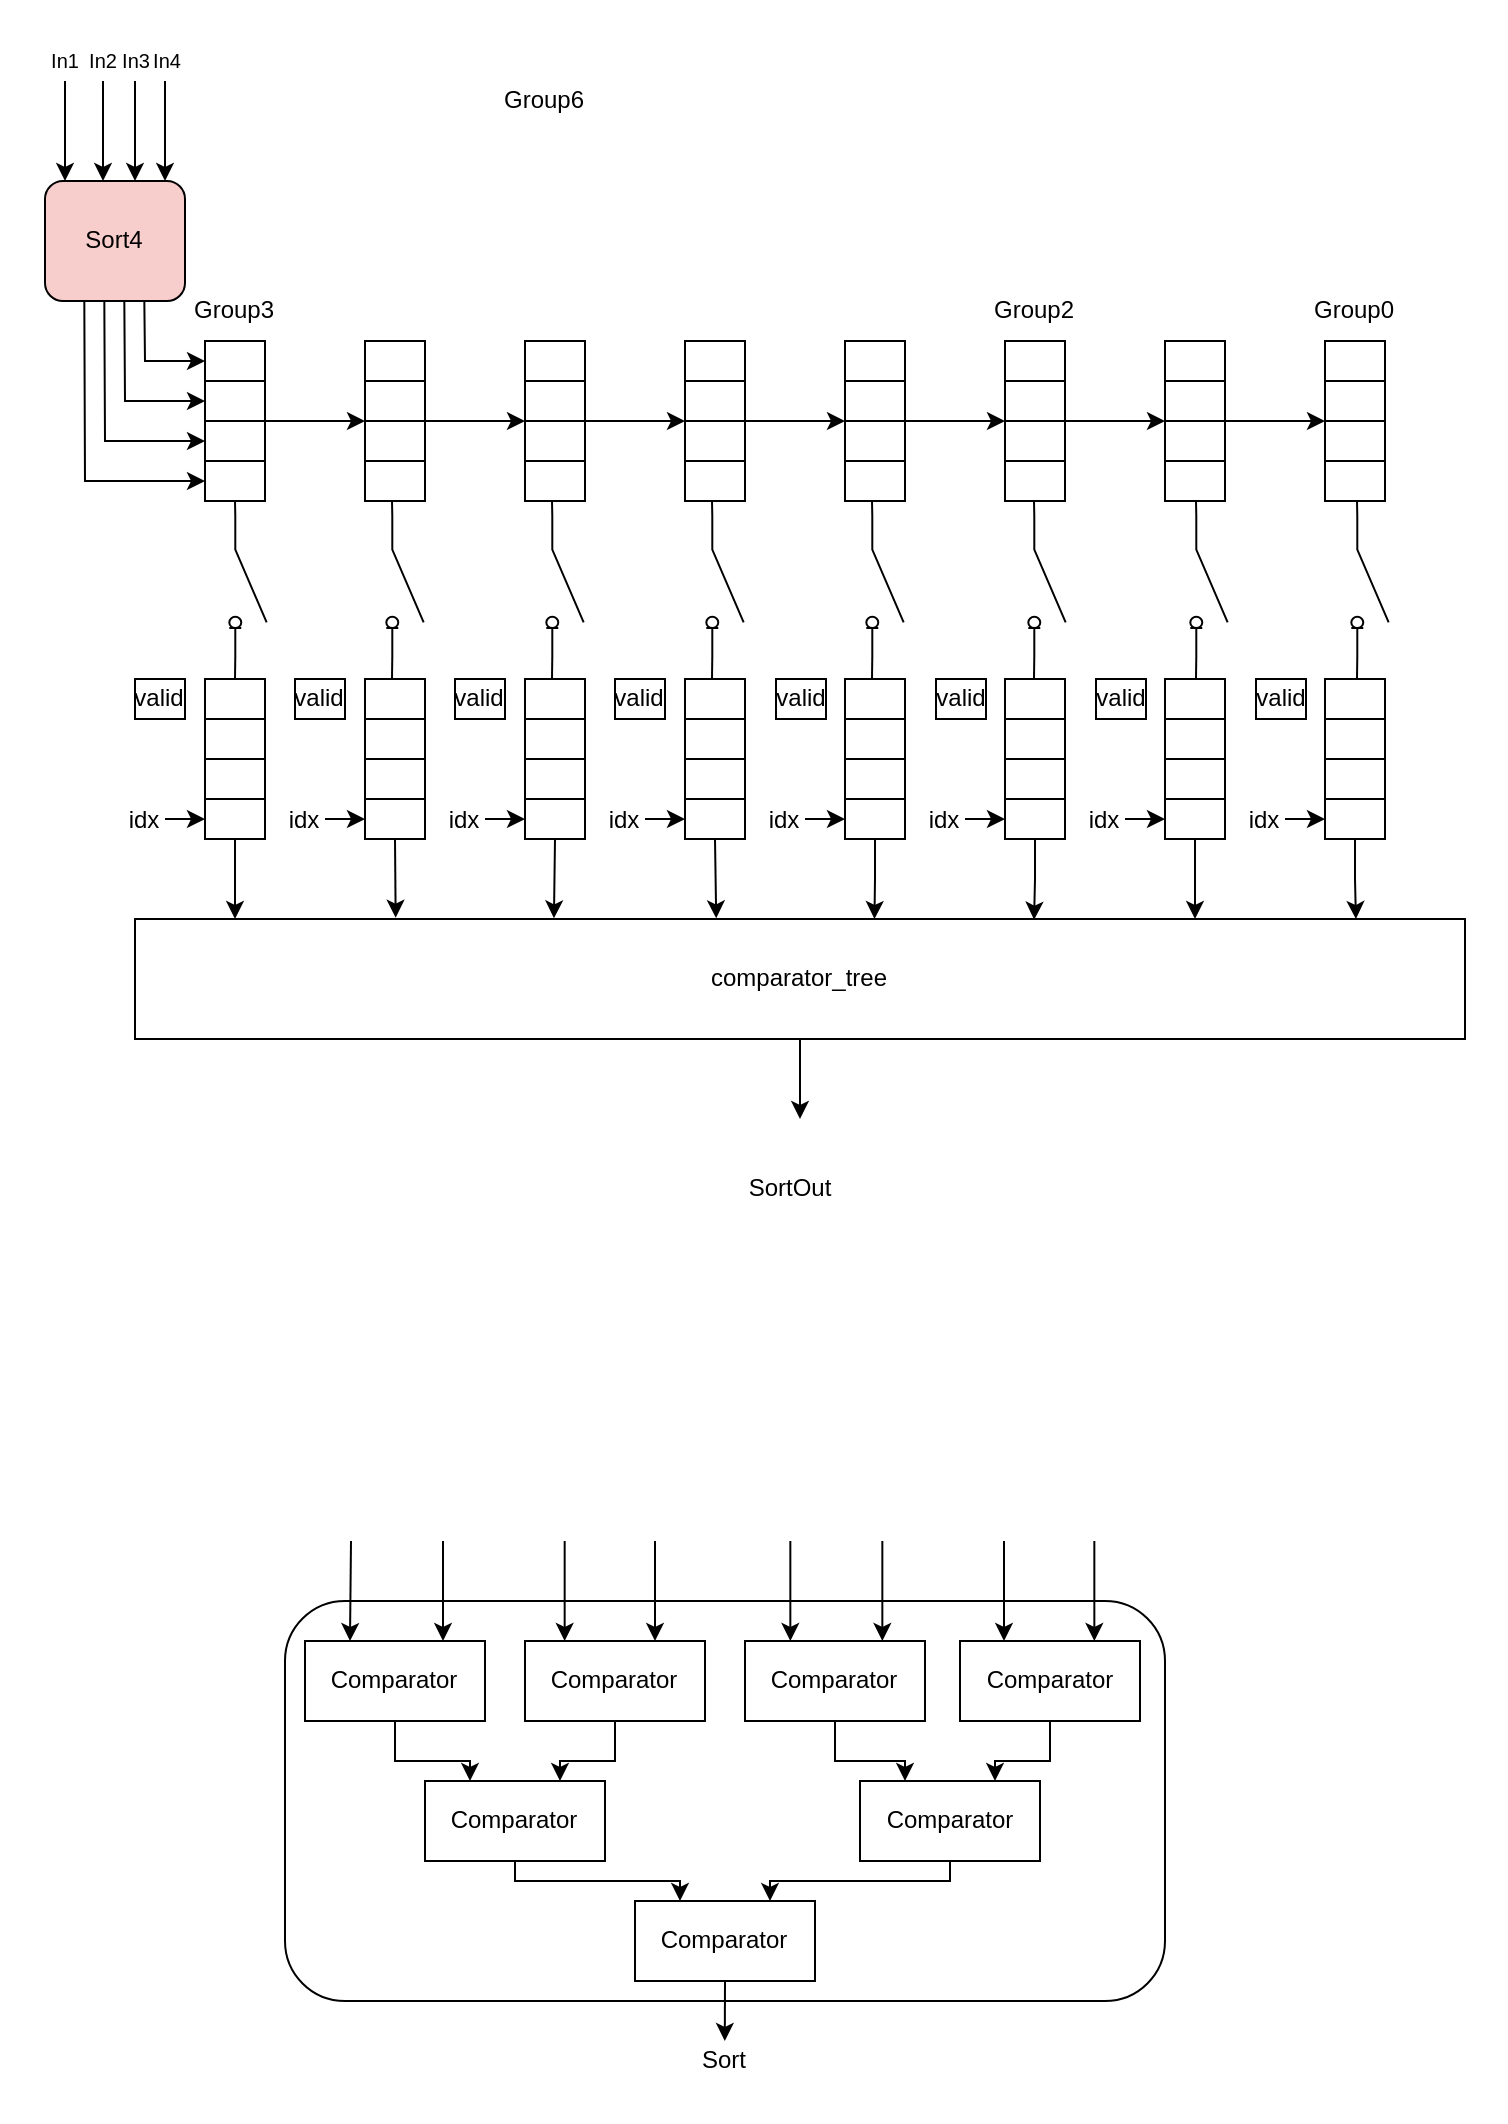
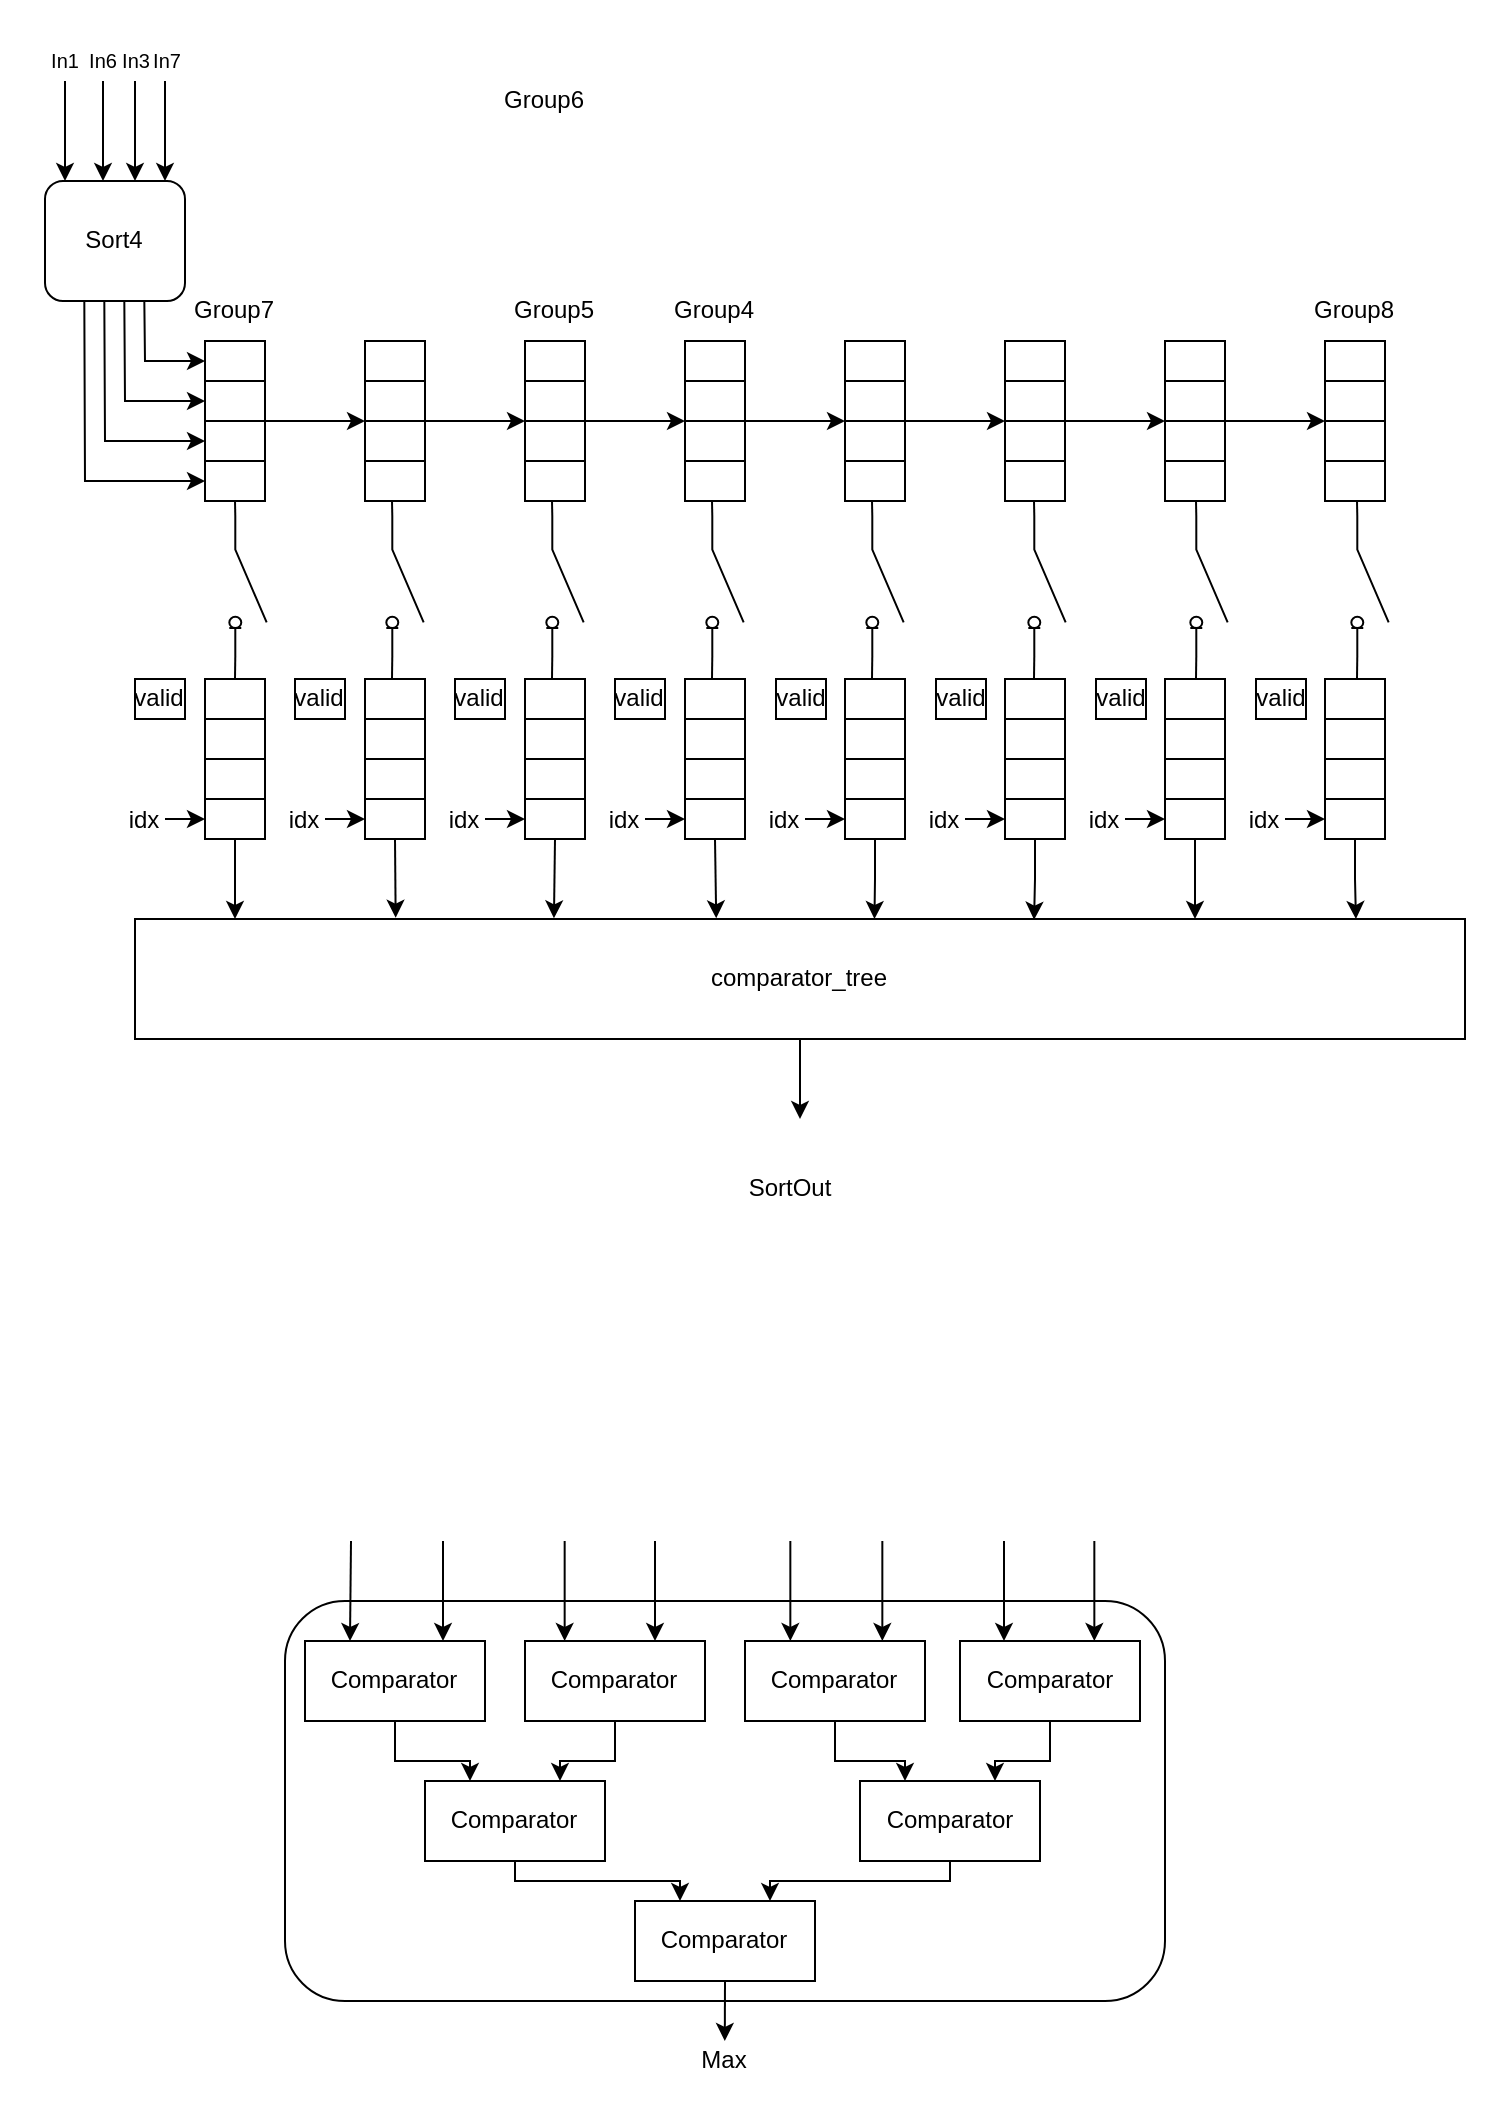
(104, 61) -> (104, 61)
(168, 61) -> (168, 61)
(115, 241) -> (115, 241)
(235, 311) -> (235, 311)
none -> (555, 311)
none -> (715, 311)
(1035, 311) -> none
(1355, 311) -> (1355, 311)
(725, 2061) -> (725, 2061)
